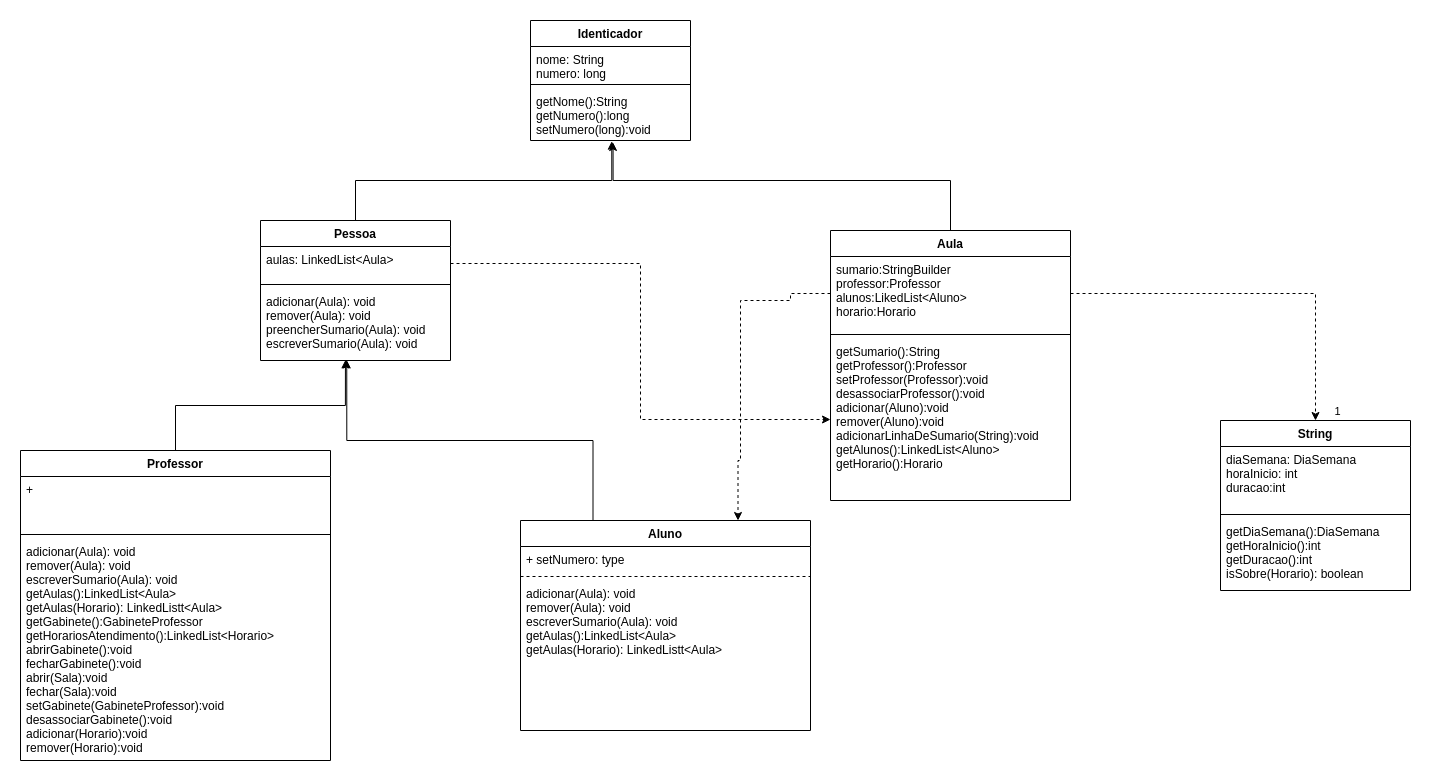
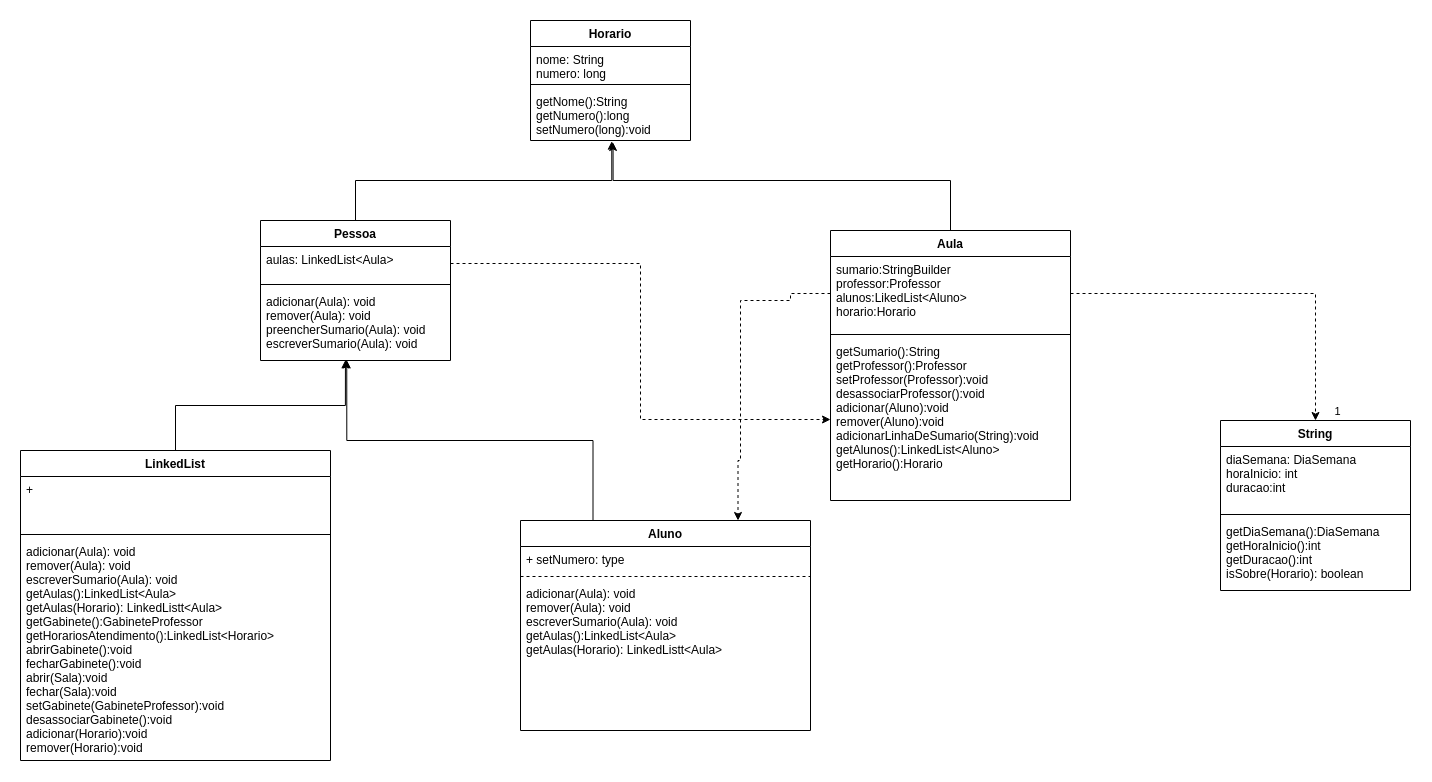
(610, 34) -> (610, 34)
(175, 464) -> (175, 464)
